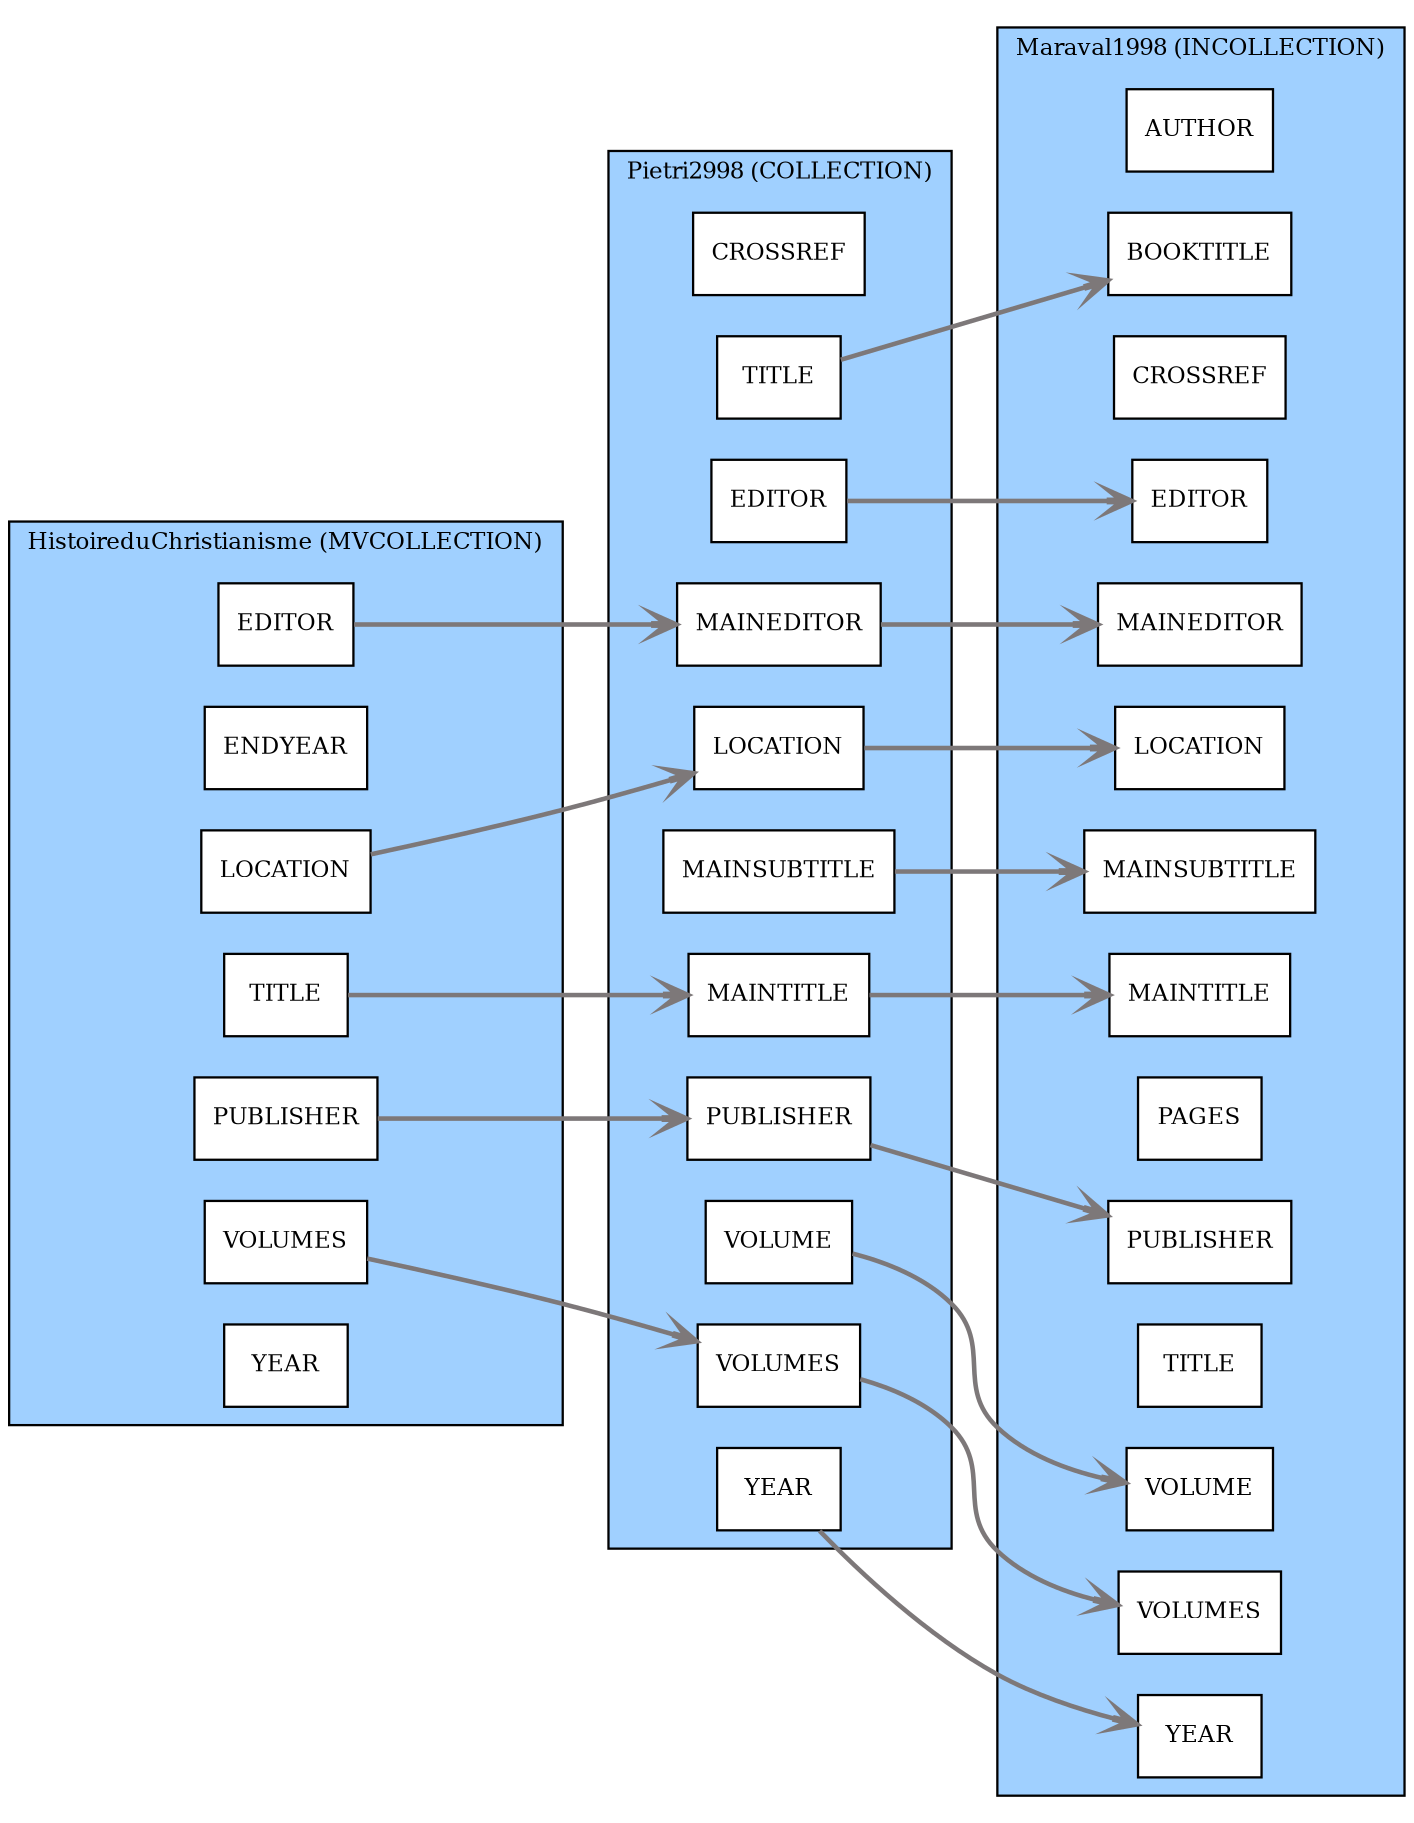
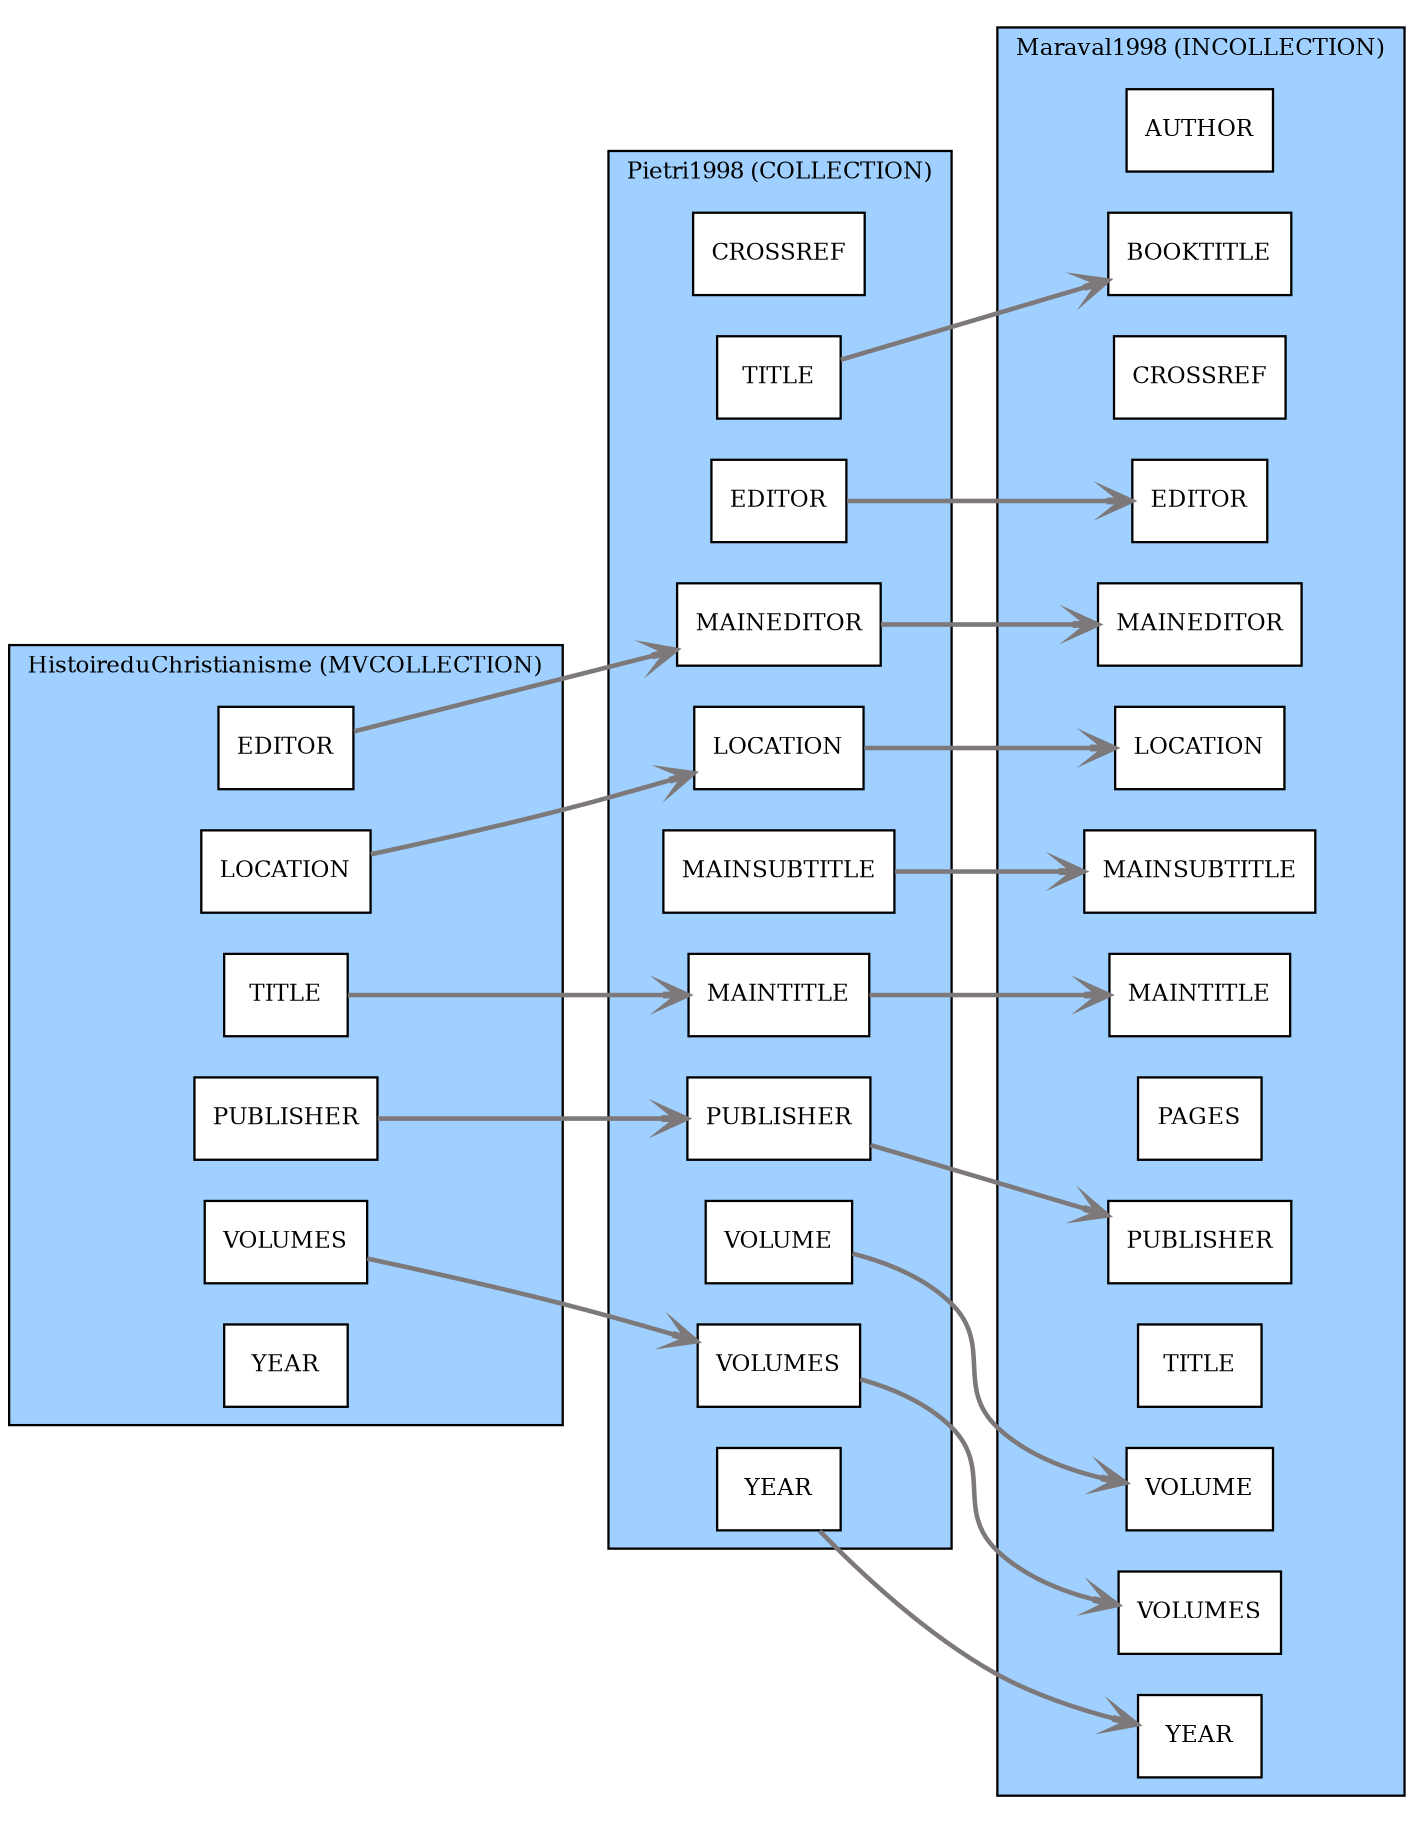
(780, 173) -> (780, 173)
(286, 748) -> none
